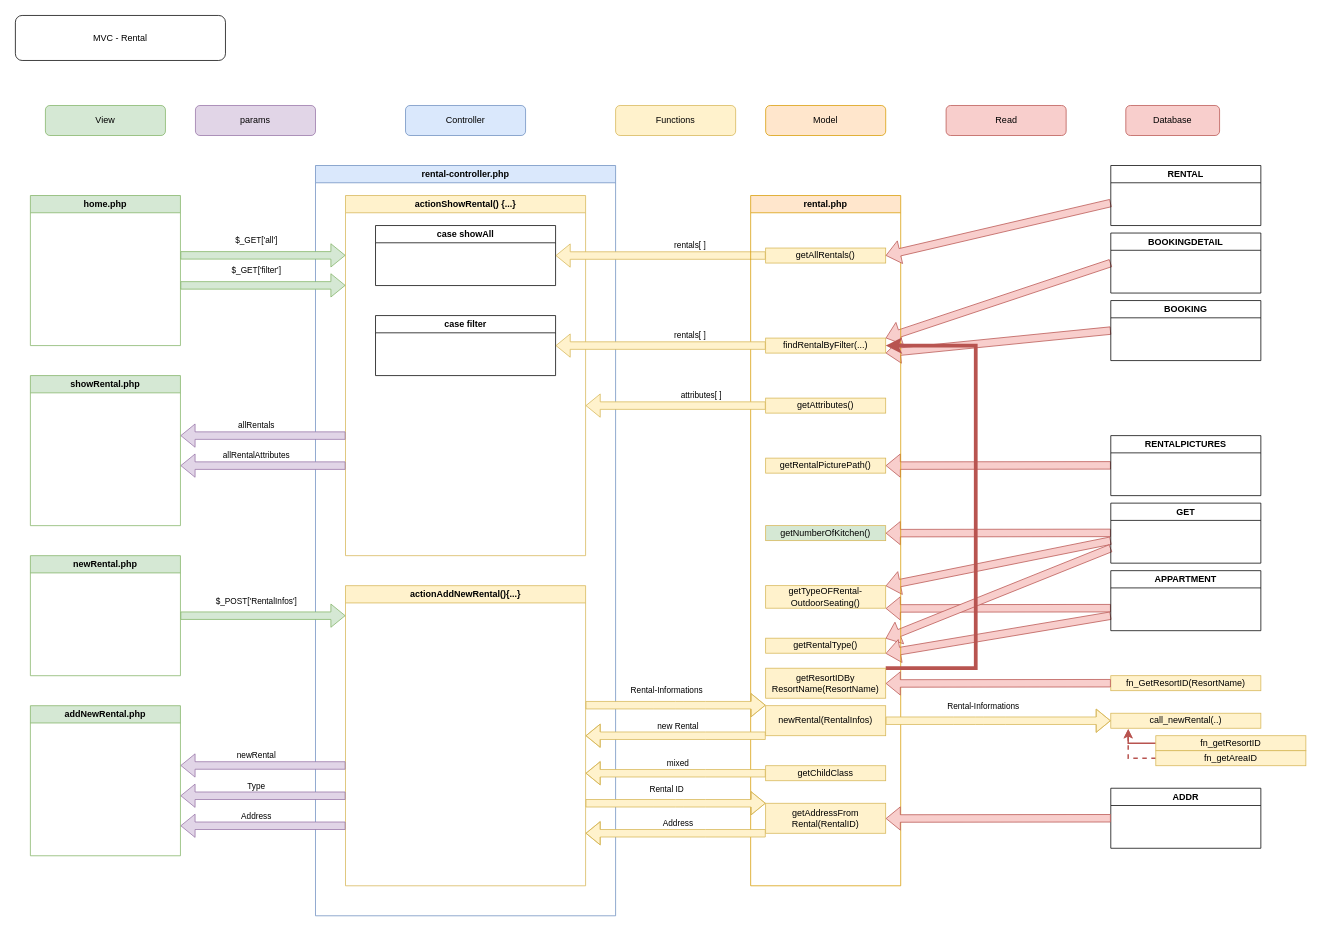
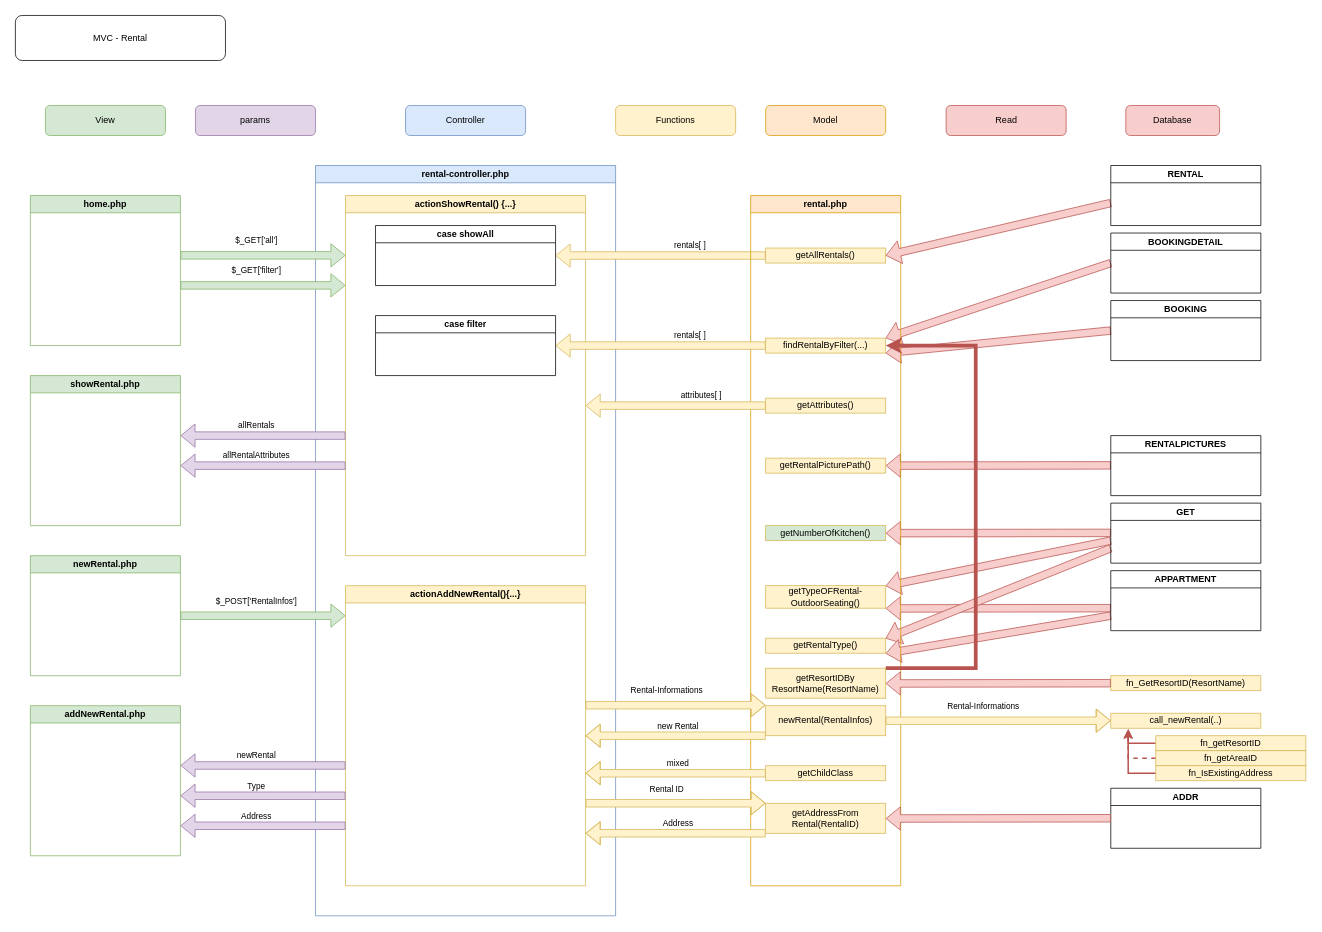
none -> (1135, 773)
none -> (1230, 773)
